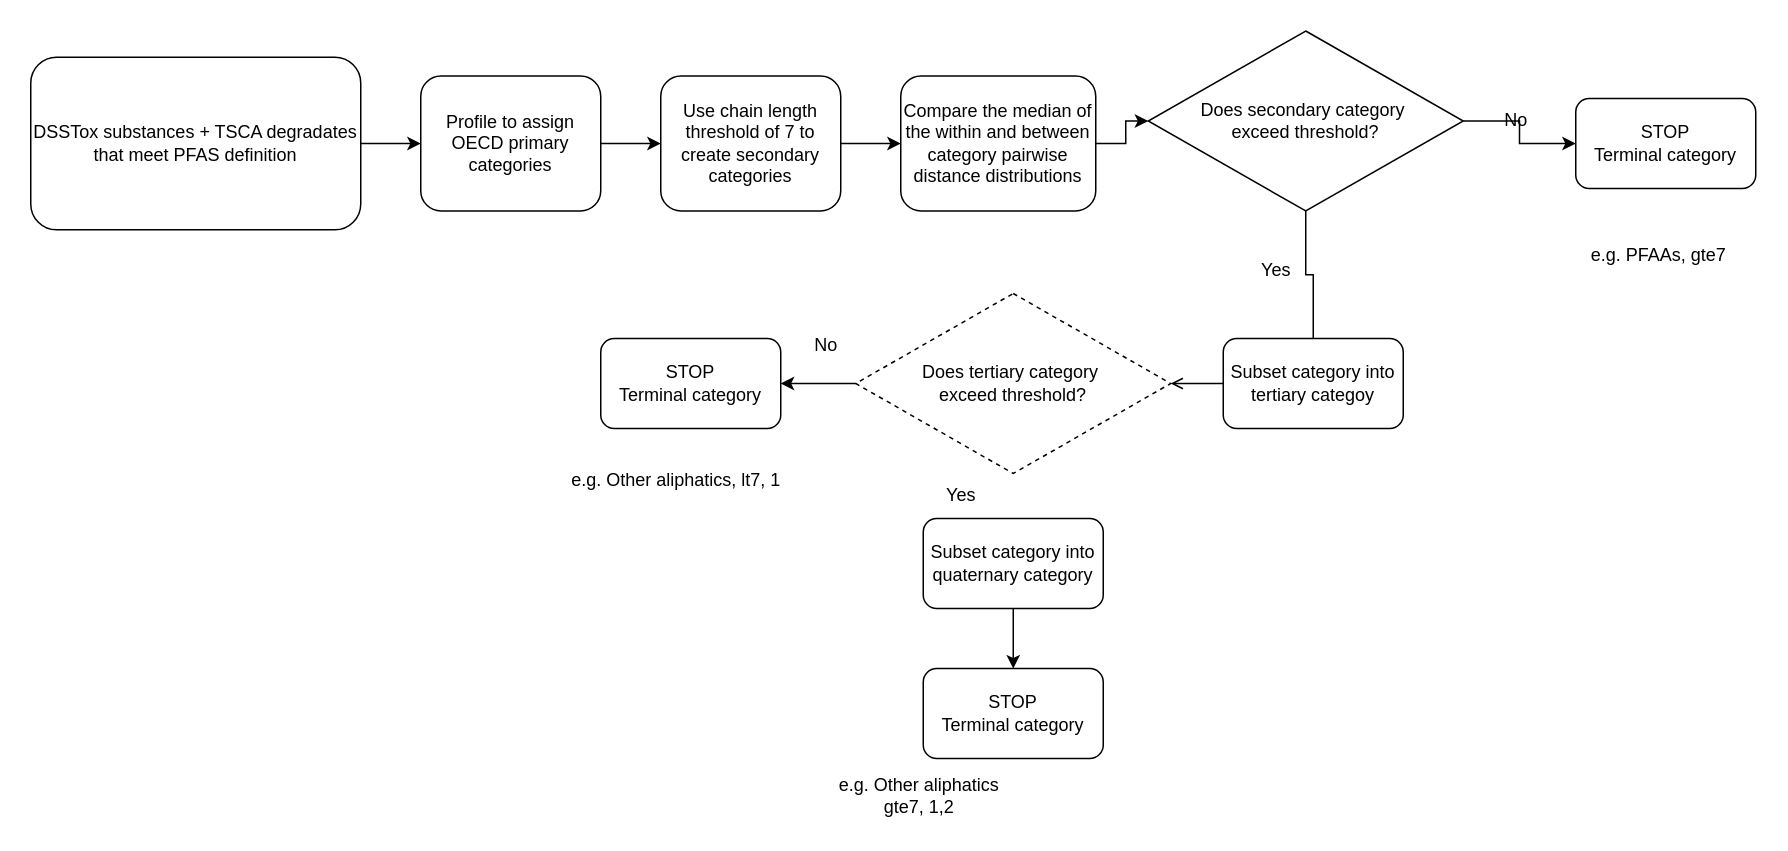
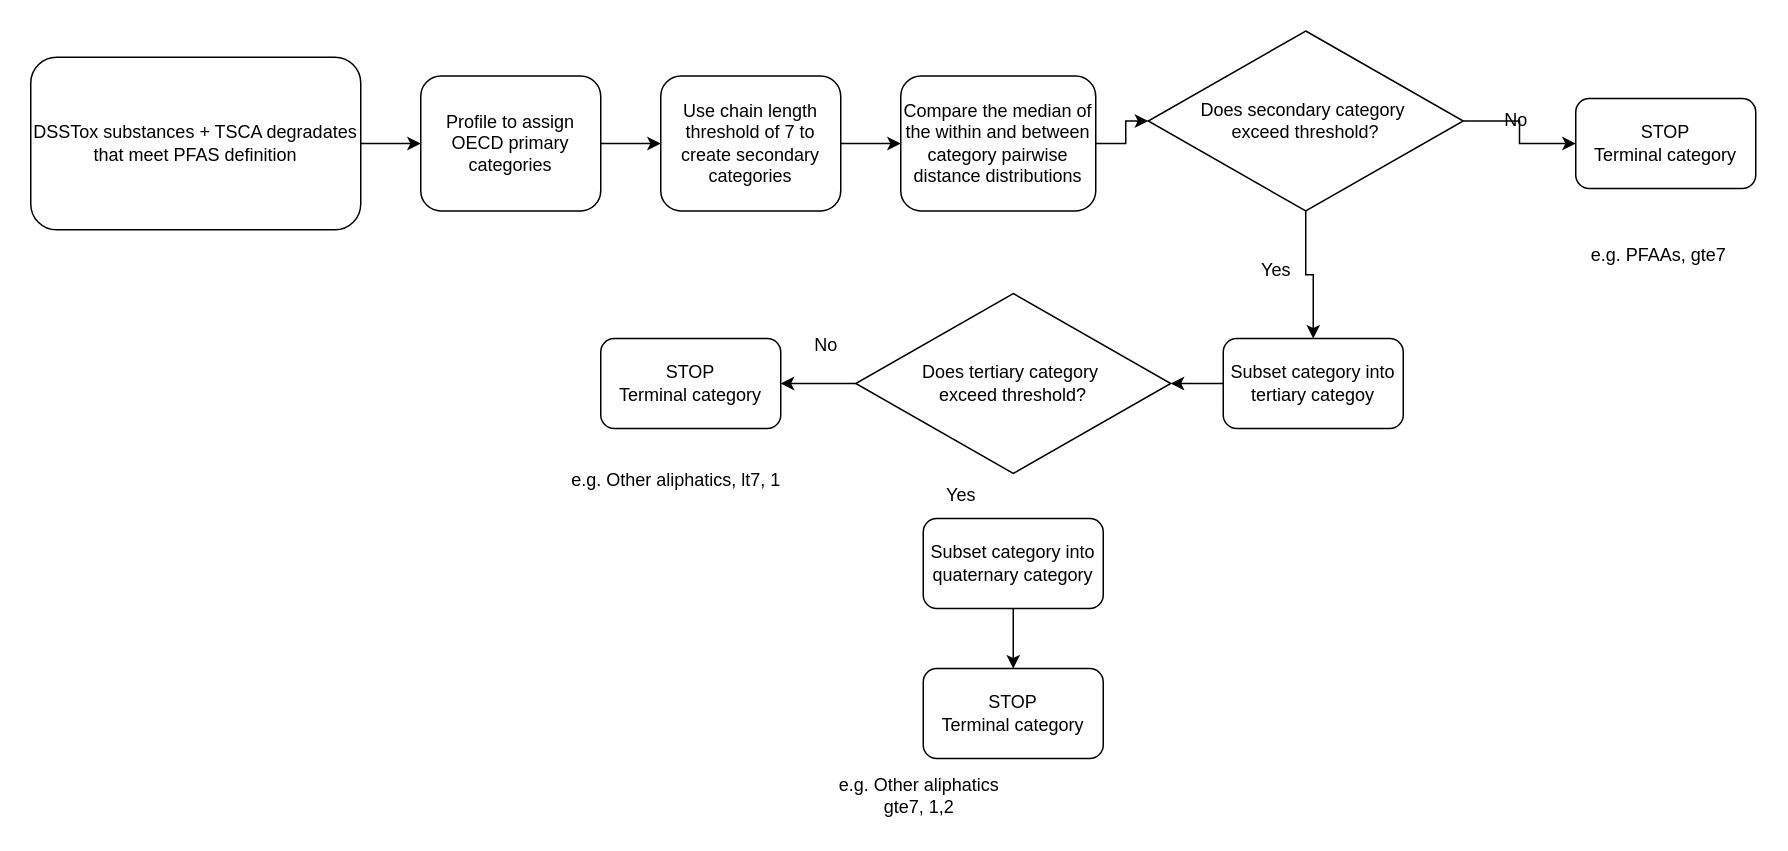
(1313, 331) -> (1313, 327)
(1013, 383) -> (1013, 383)
(1179, 383) -> (1182, 383)
